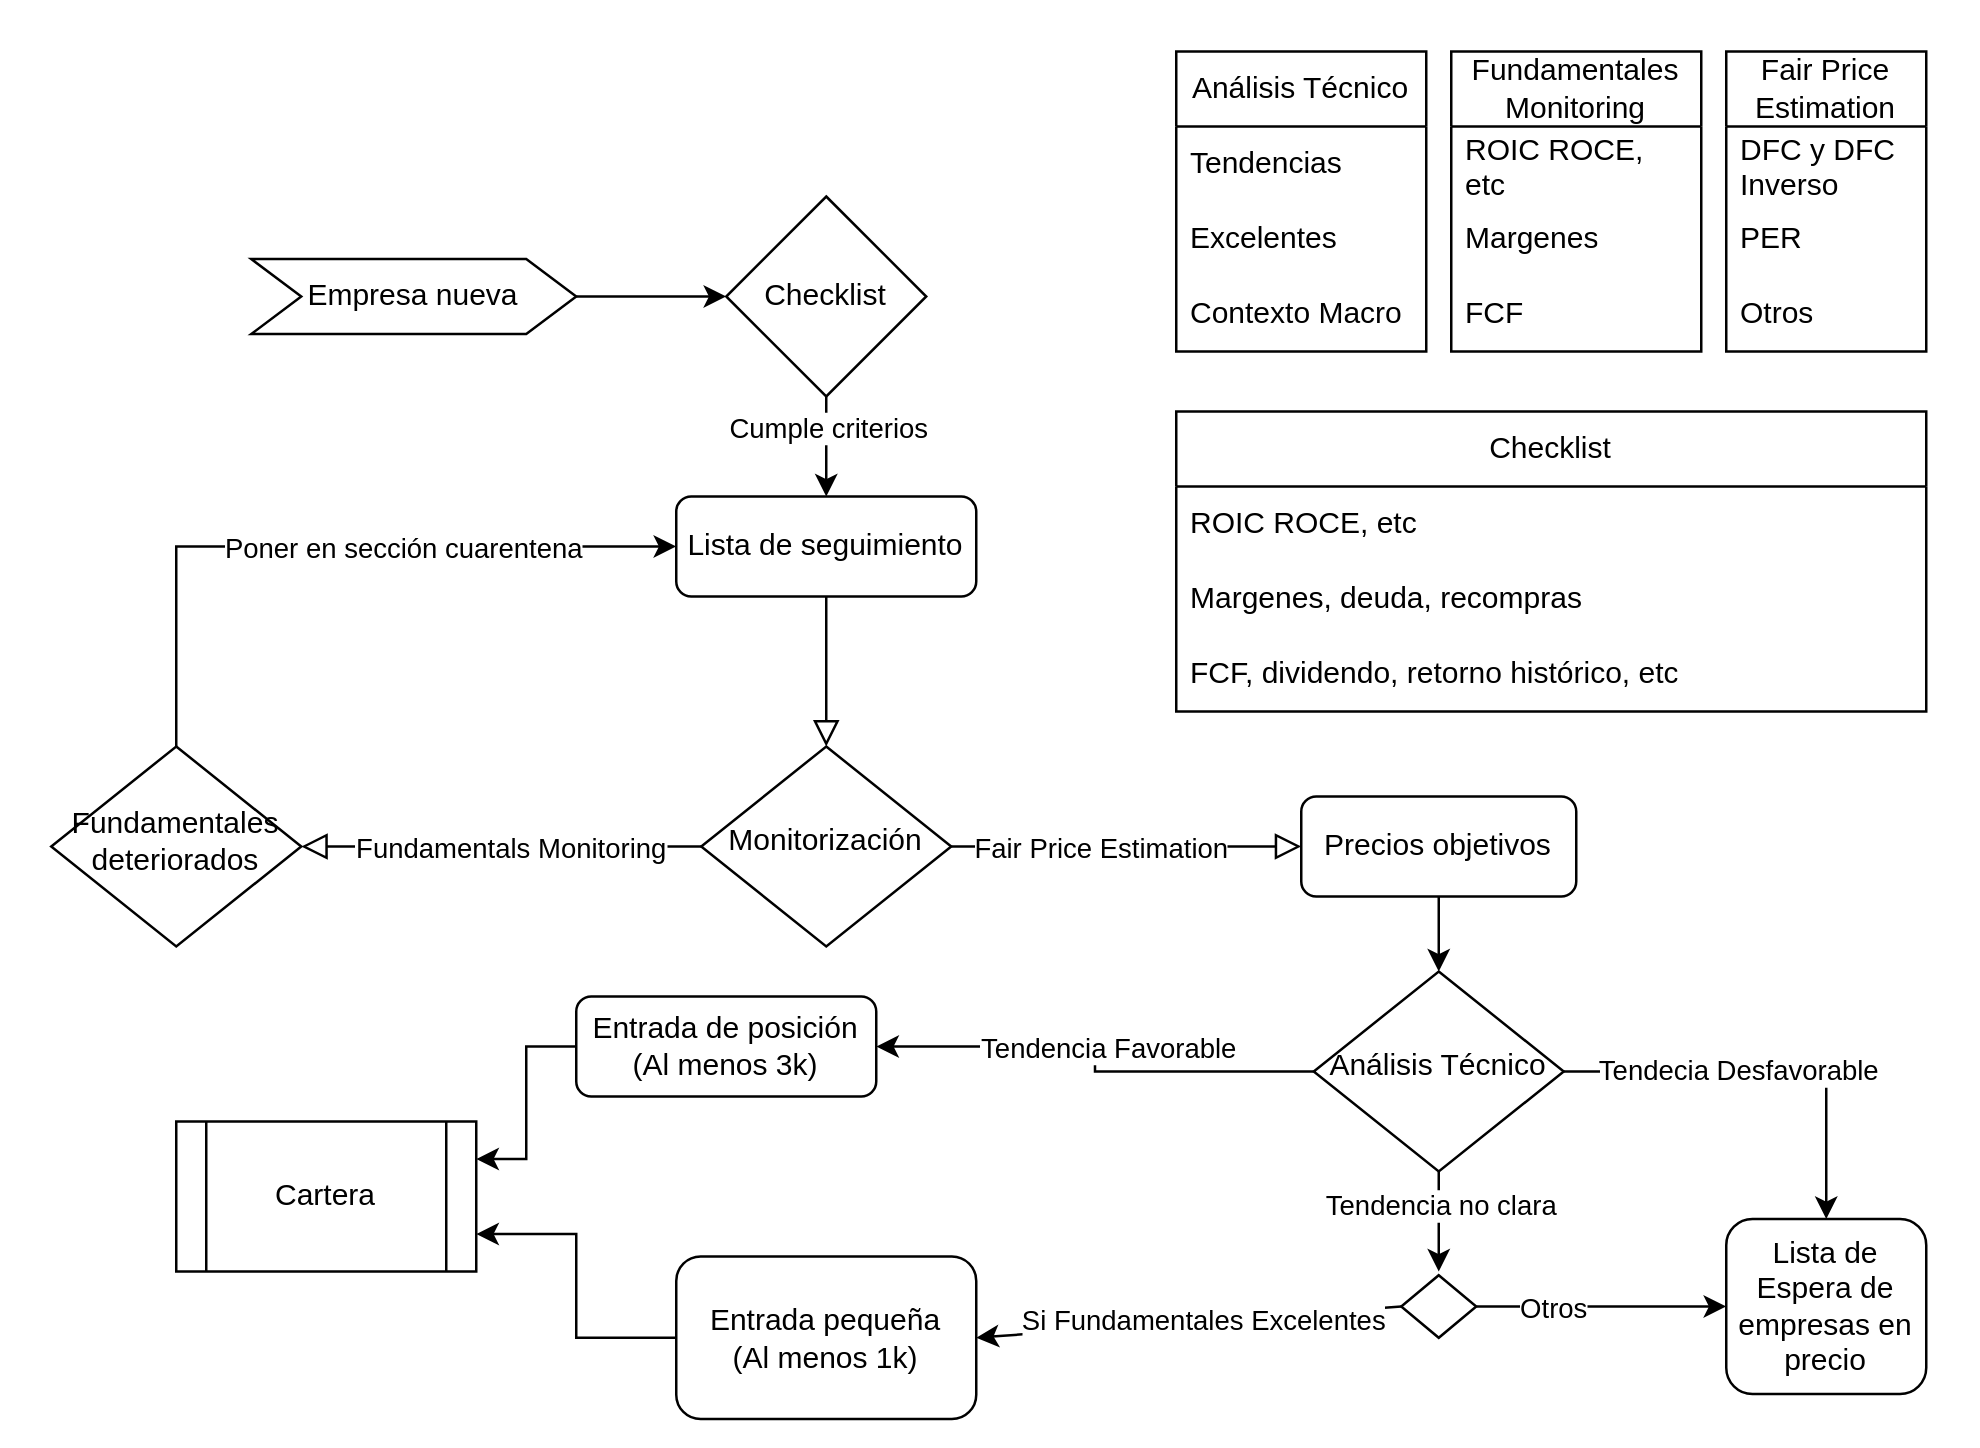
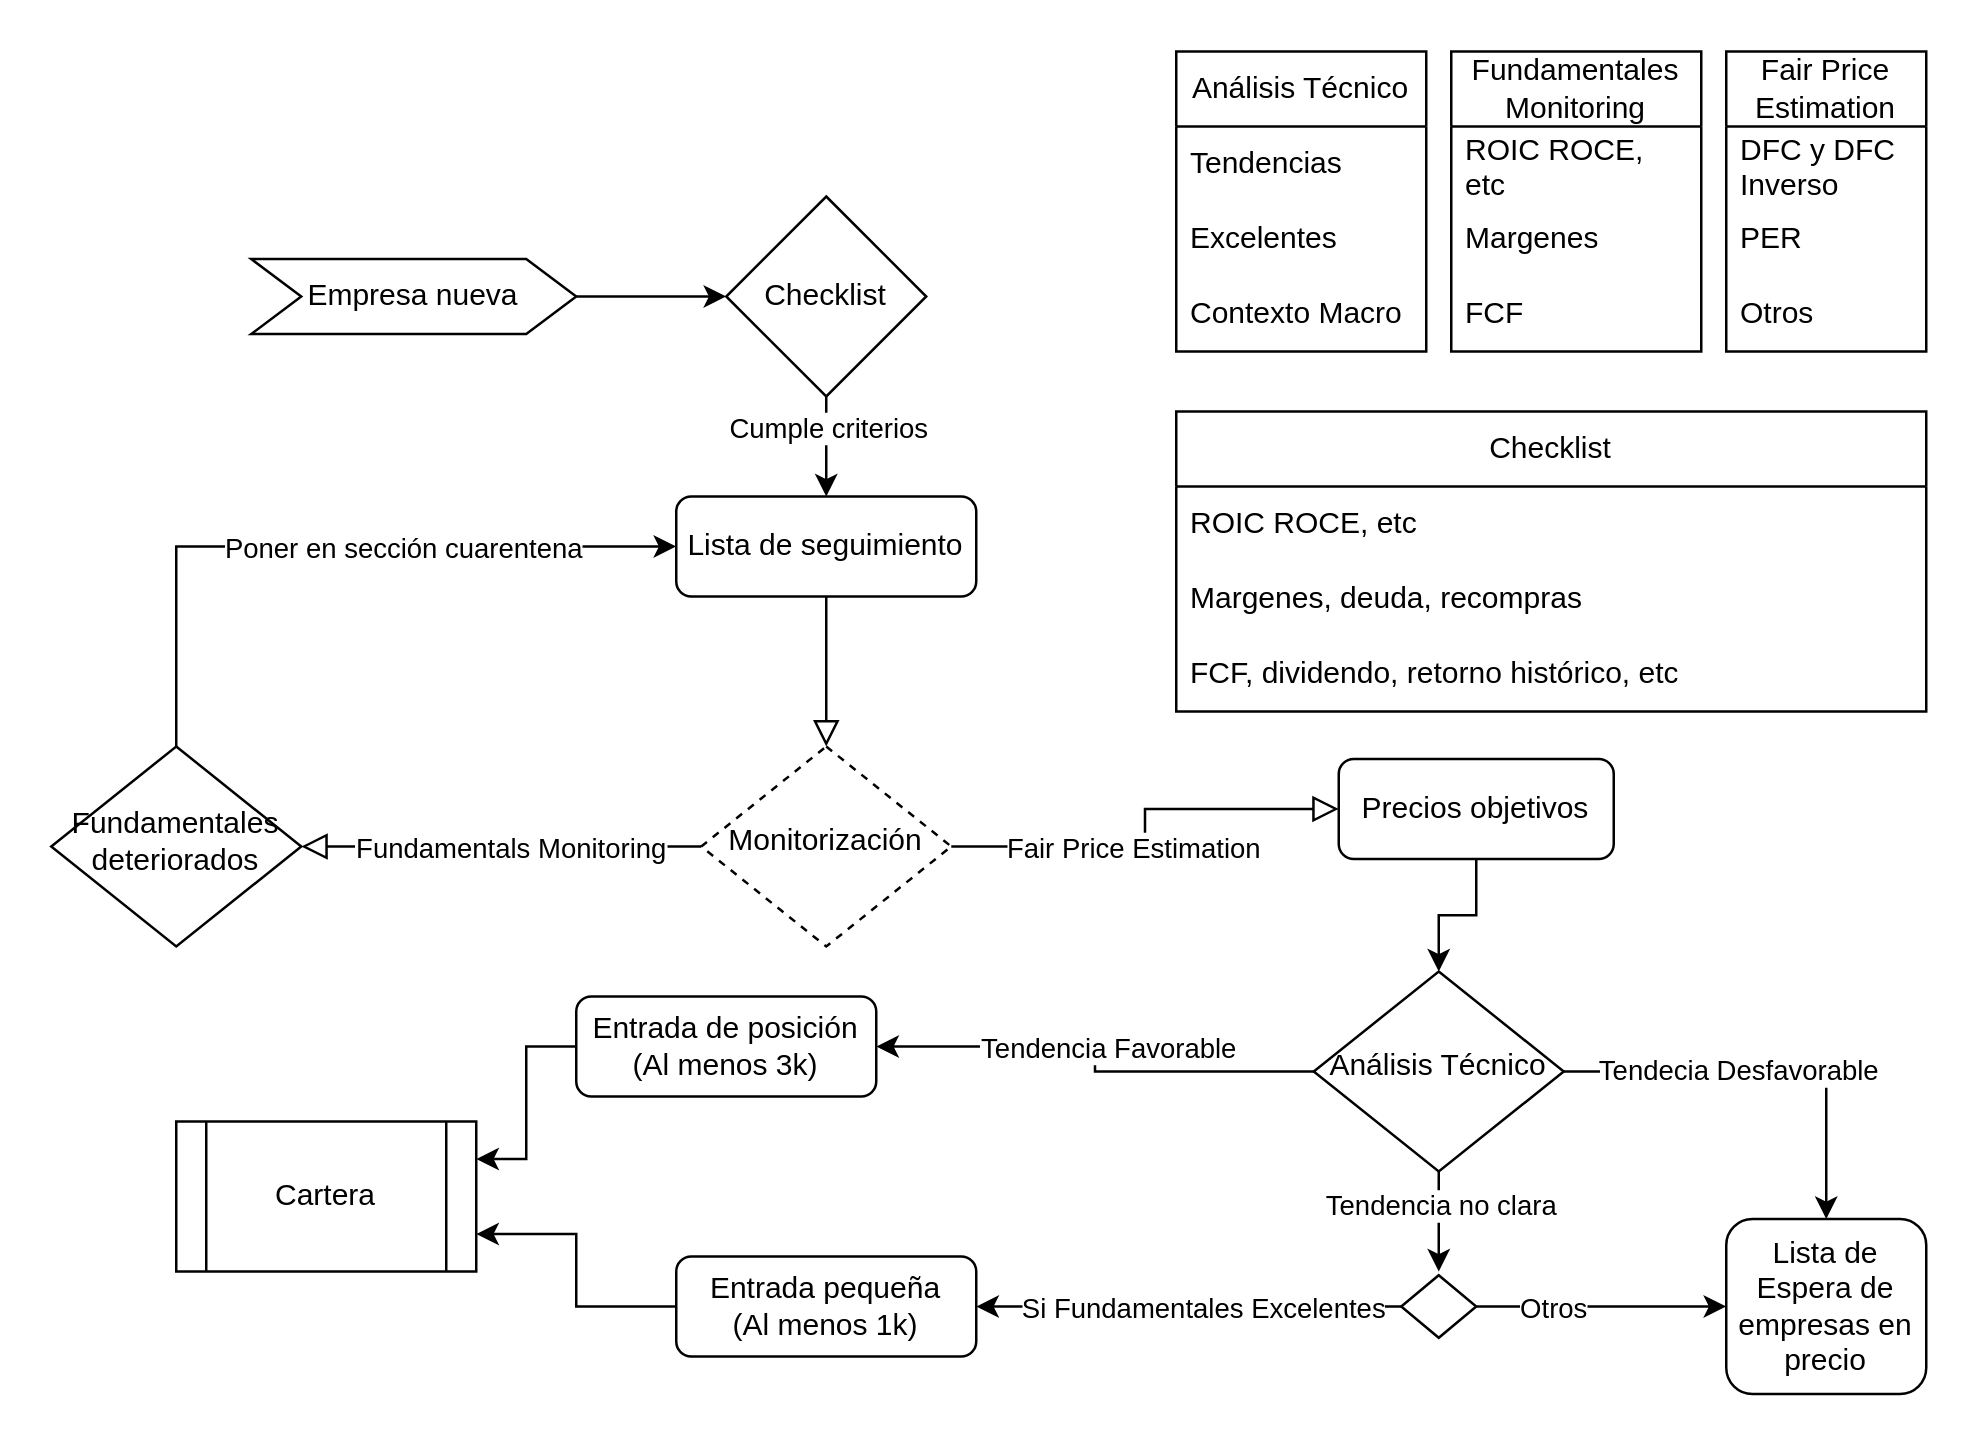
(826, 846) -> (826, 846)
(1439, 846) -> (1476, 809)
(826, 1338) -> (826, 1306)
